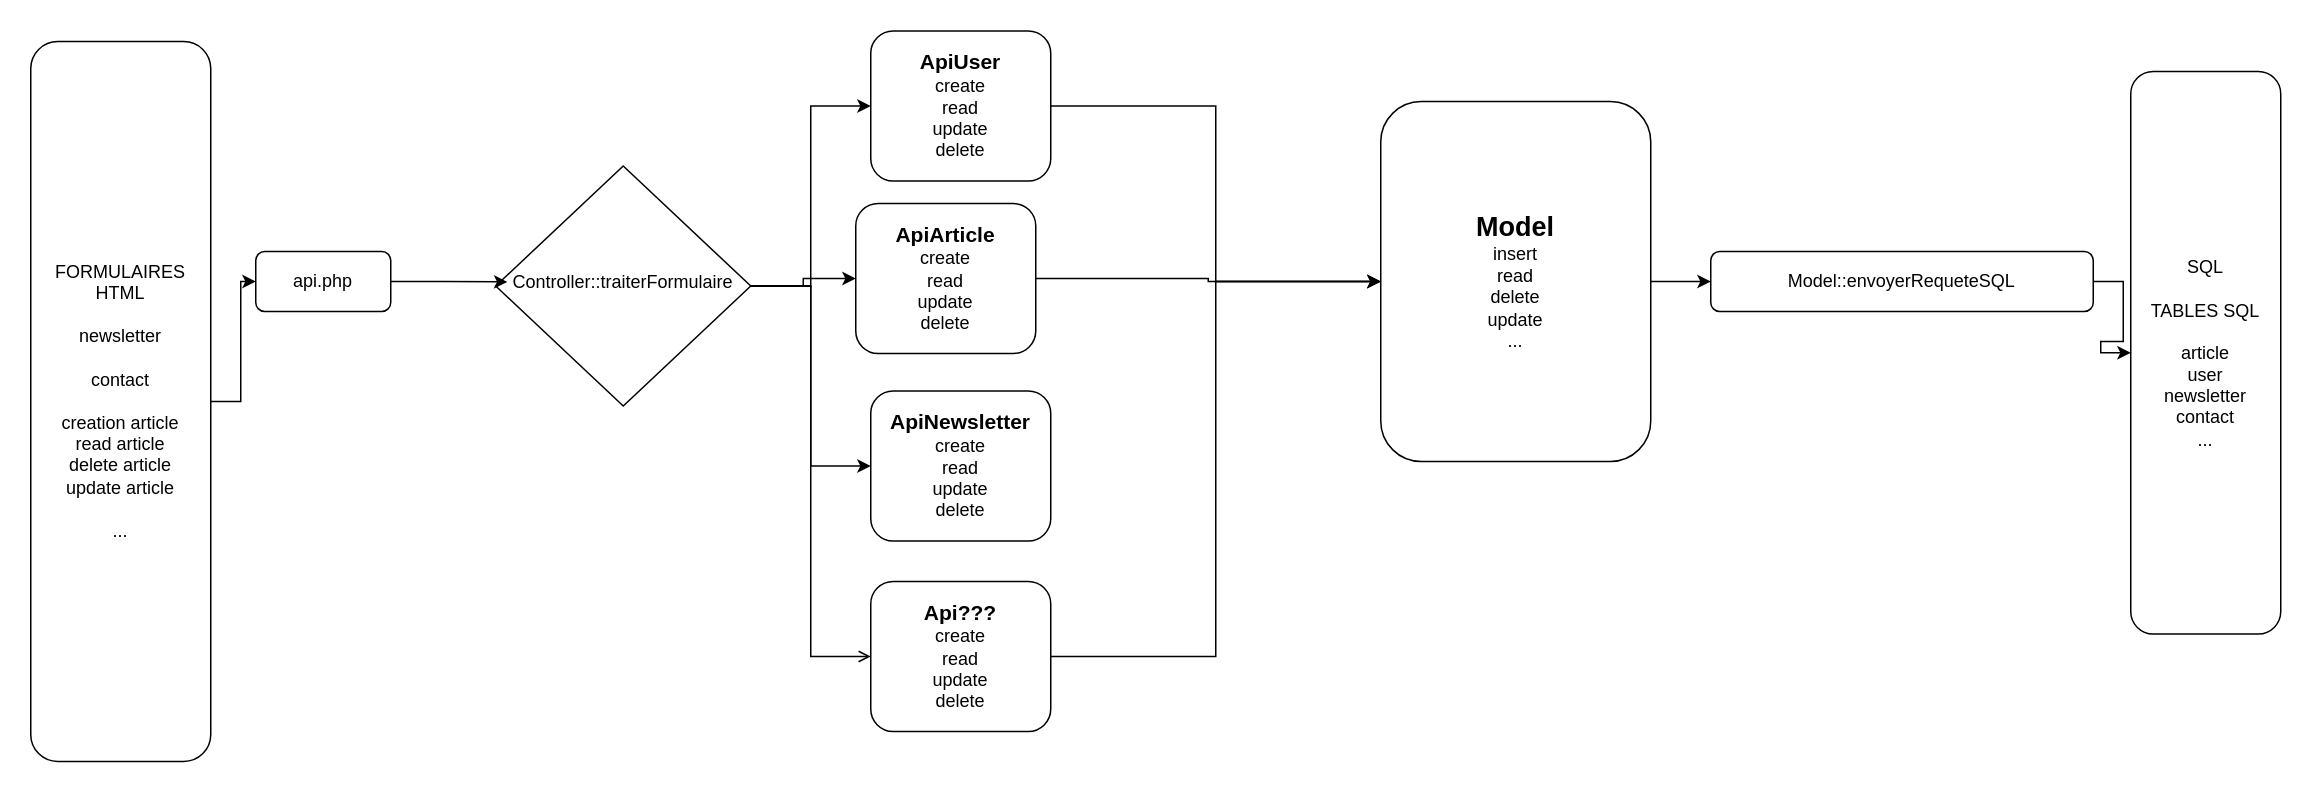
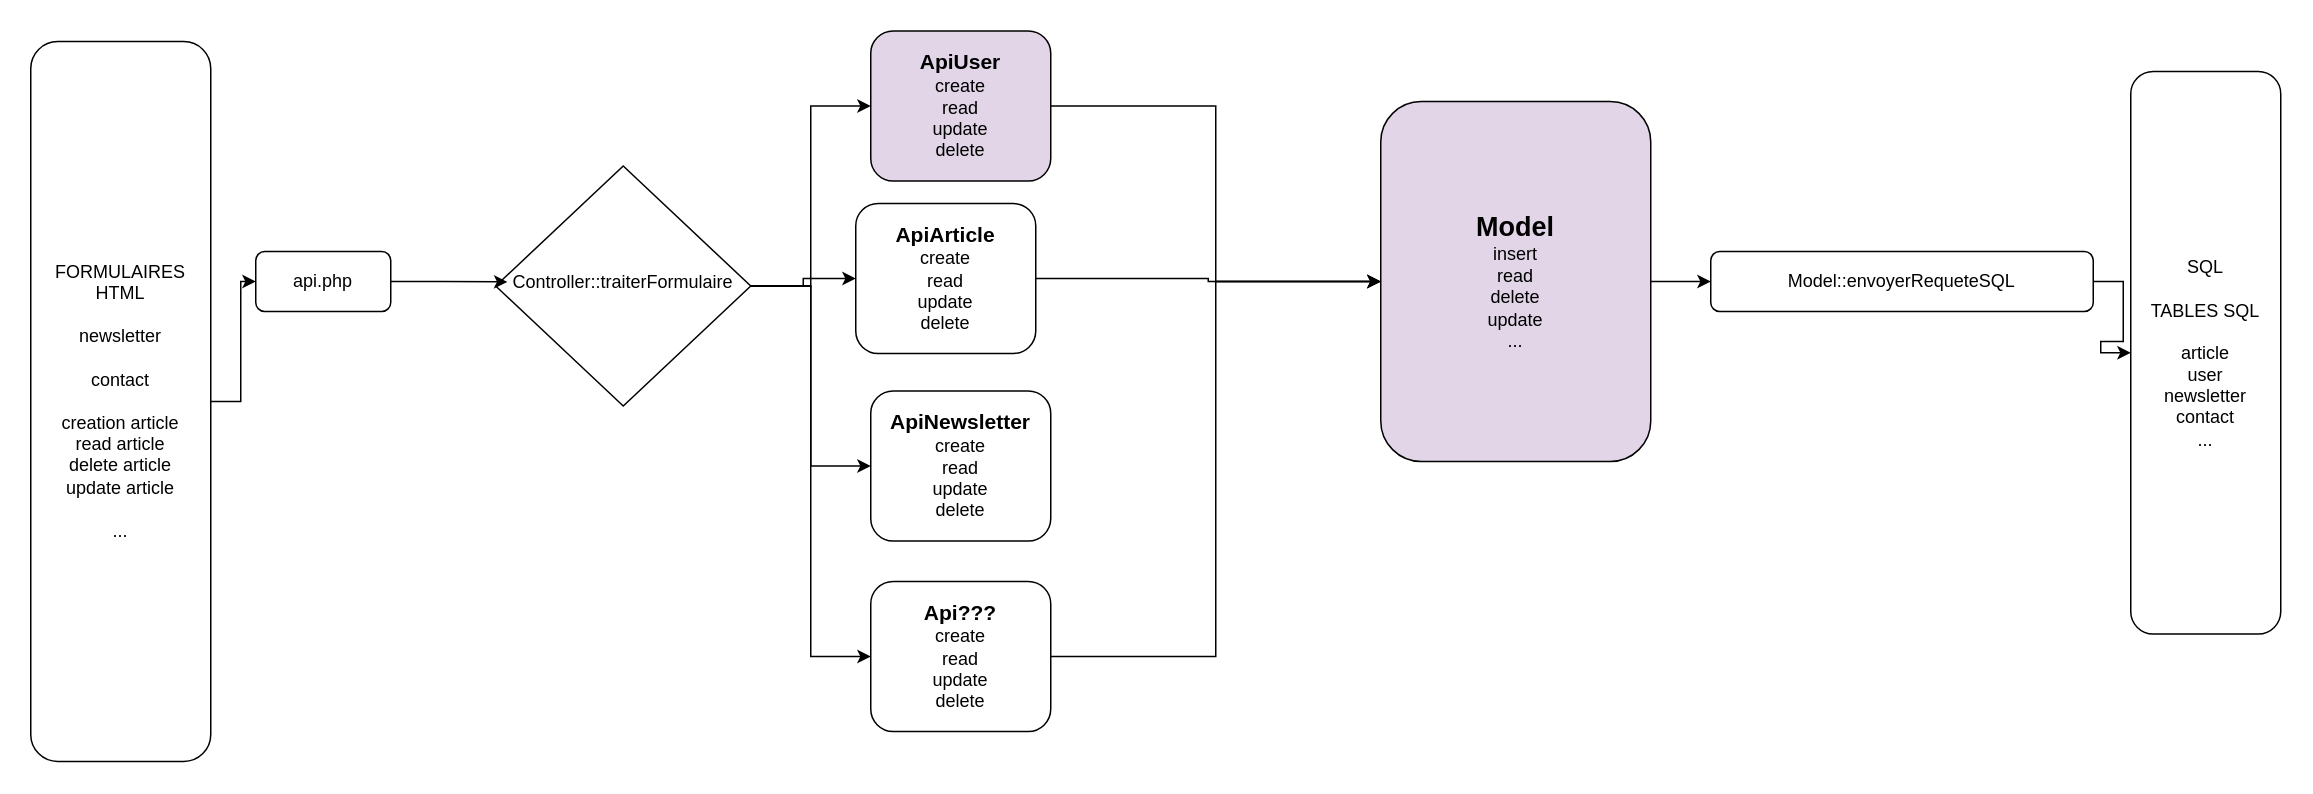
(961, 106) -> (961, 106)
(1516, 281) -> (1516, 281)
(861, 656) -> (859, 656)
